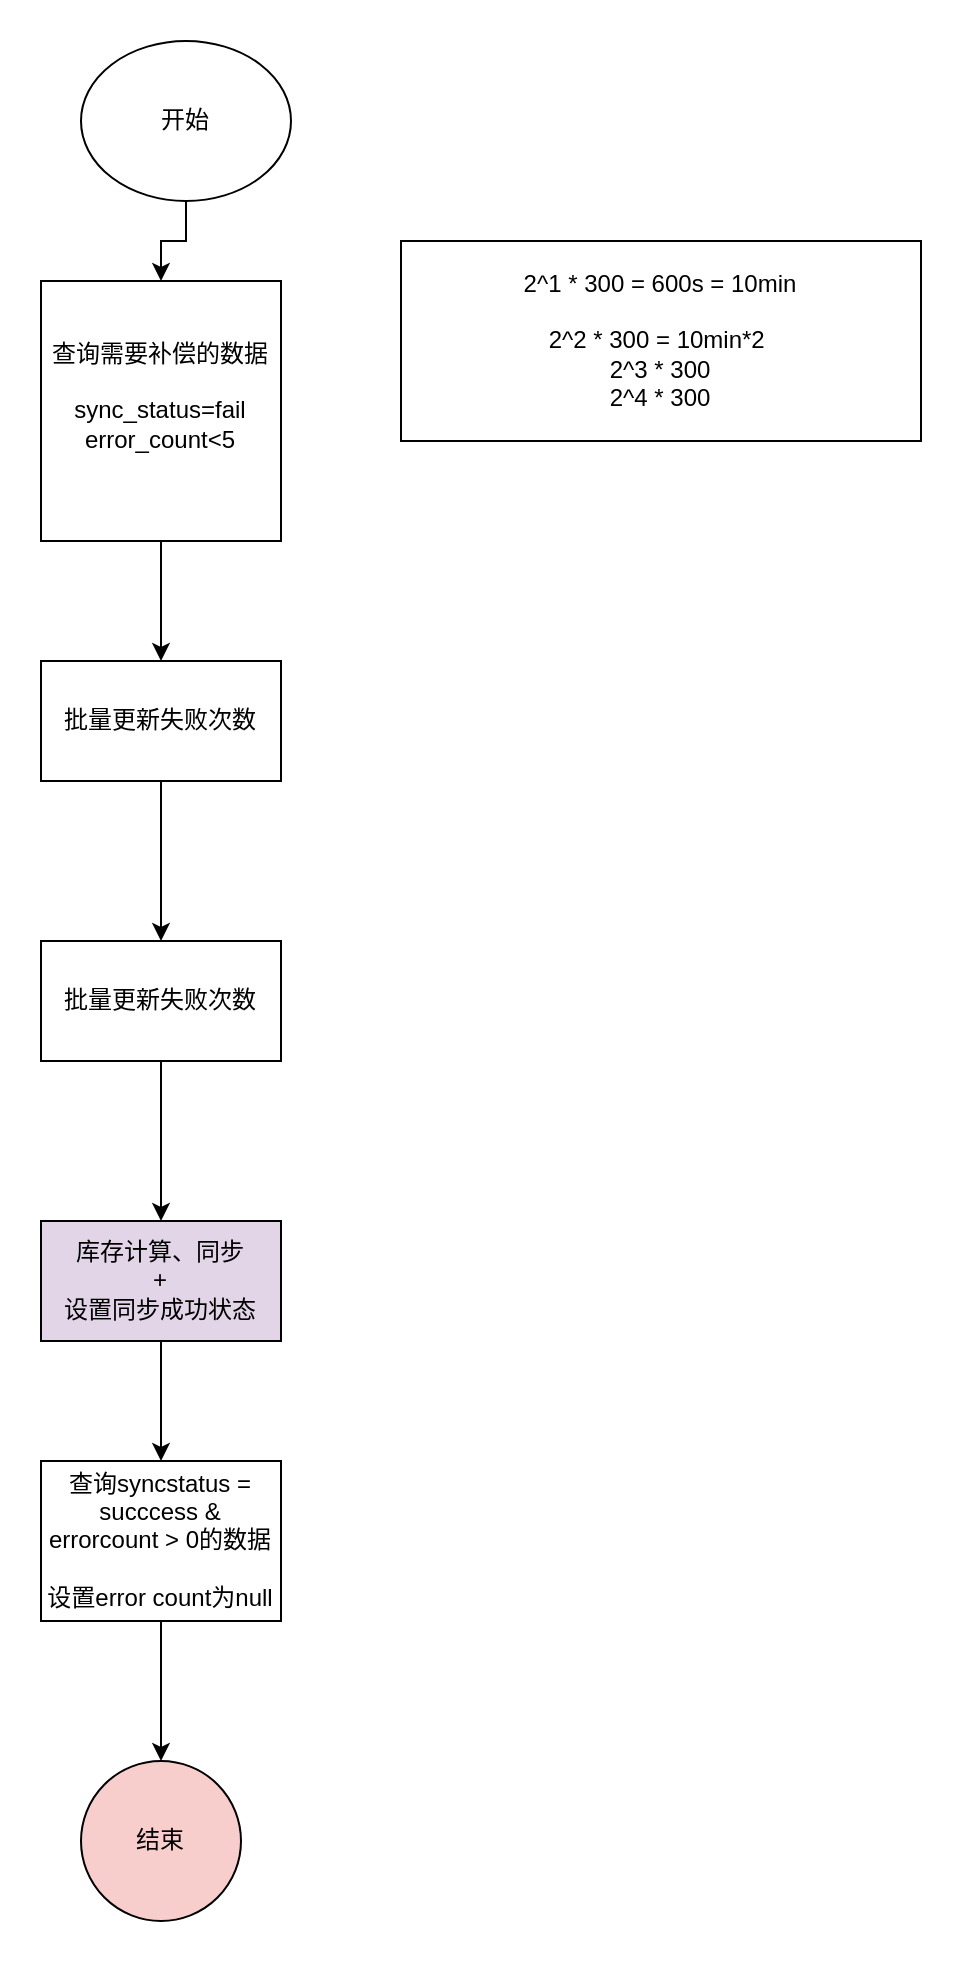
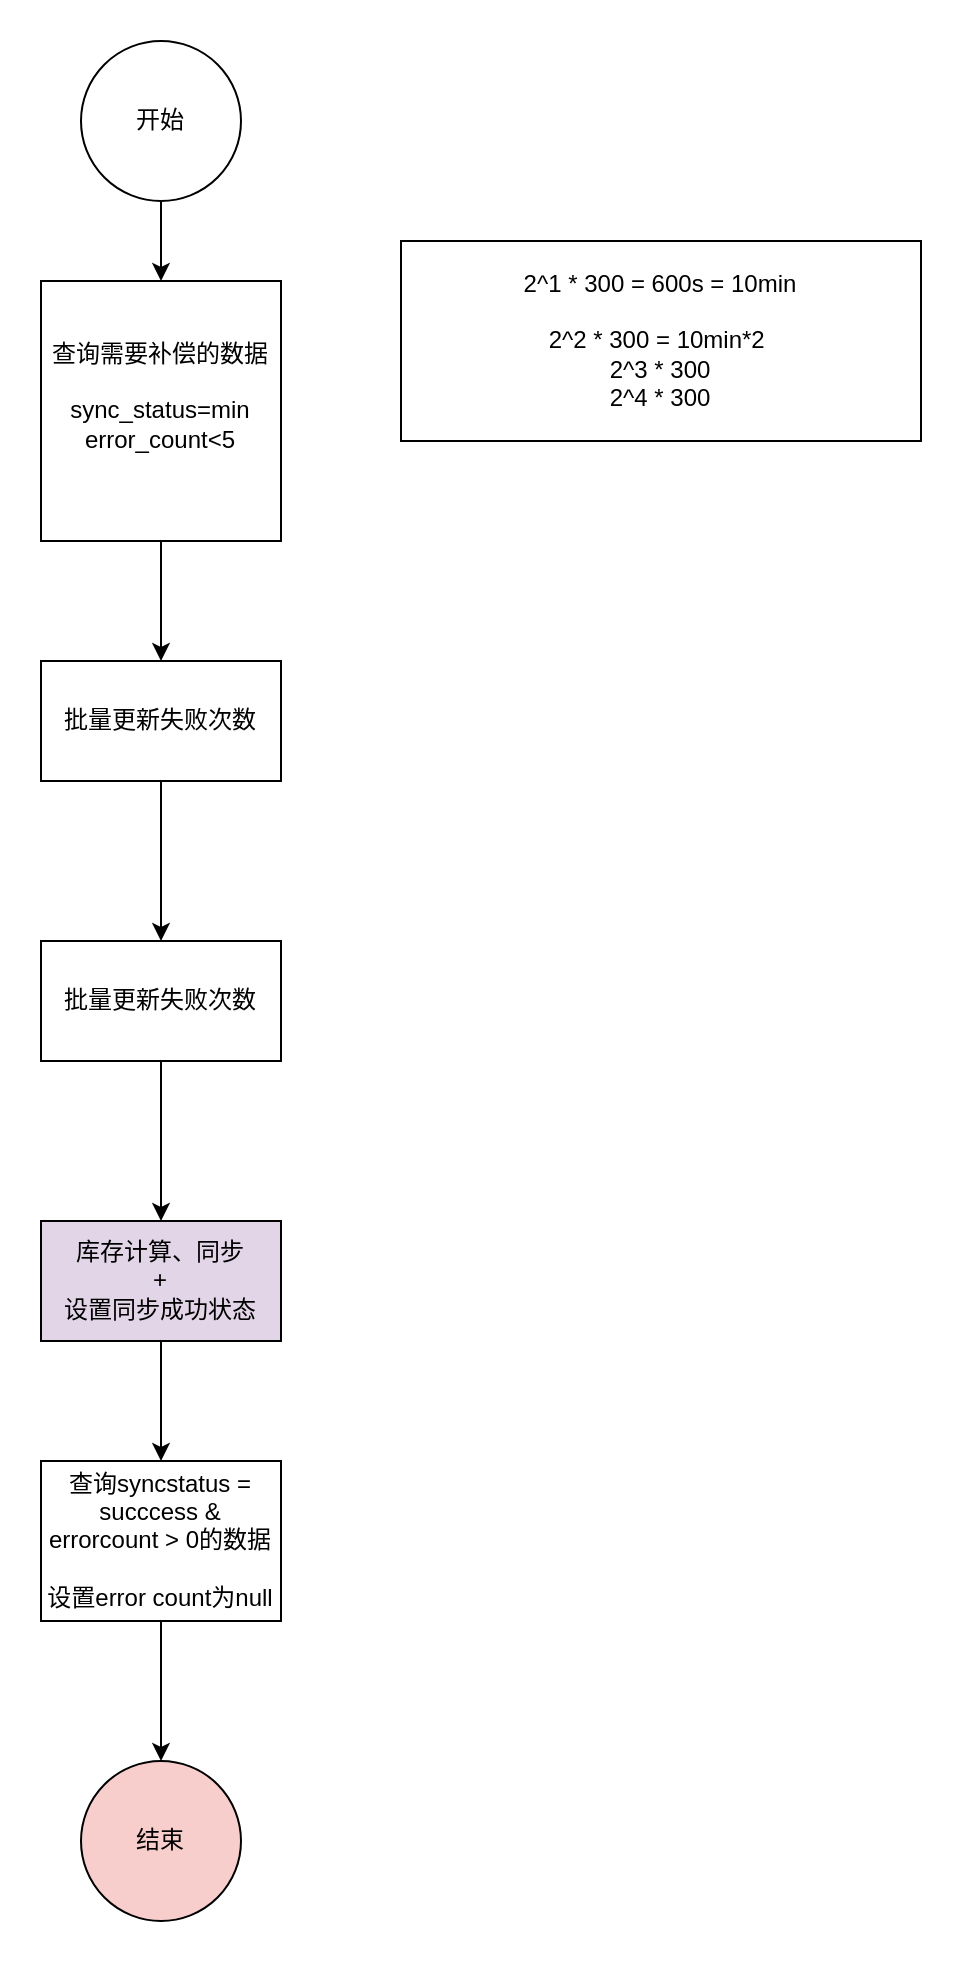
(186, 121) -> (161, 121)
(161, 411) -> (161, 411)
